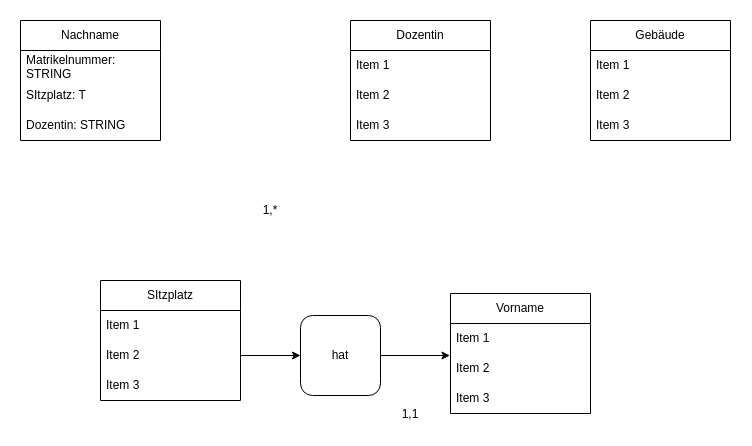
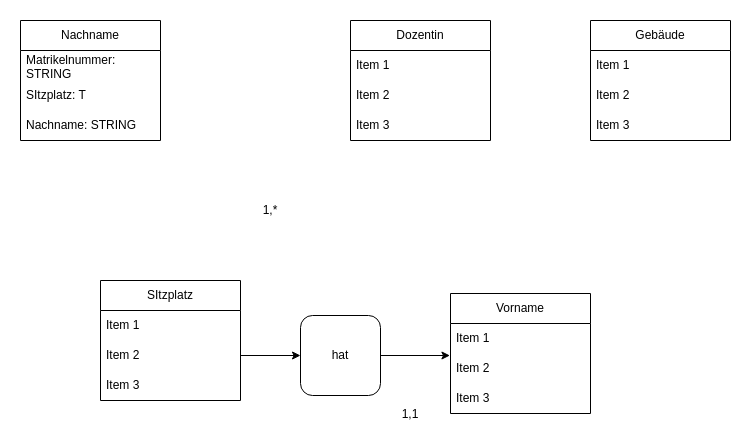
(76, 126) -> (77, 126)
